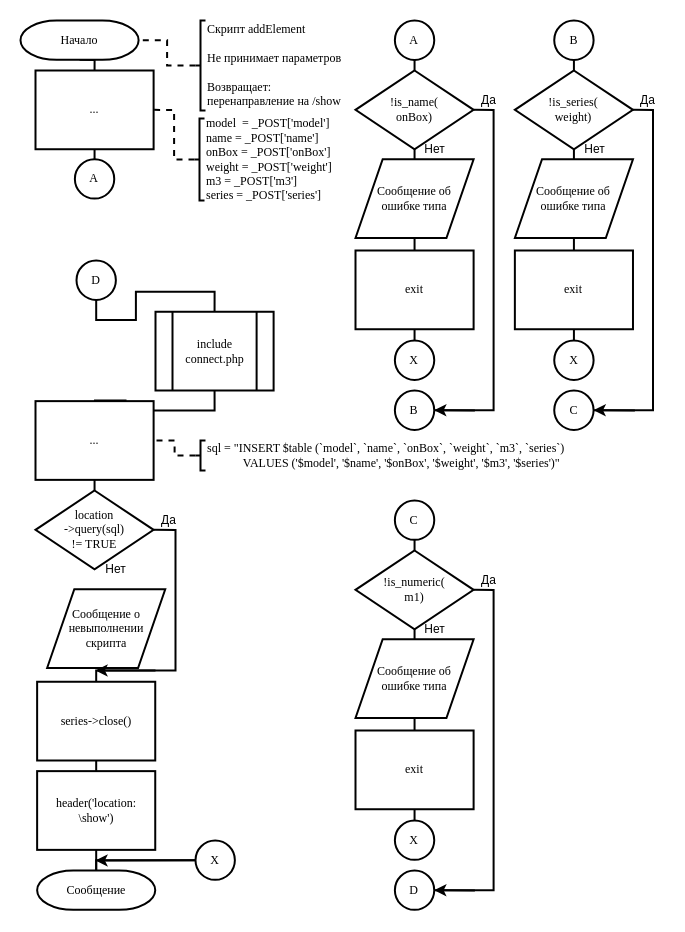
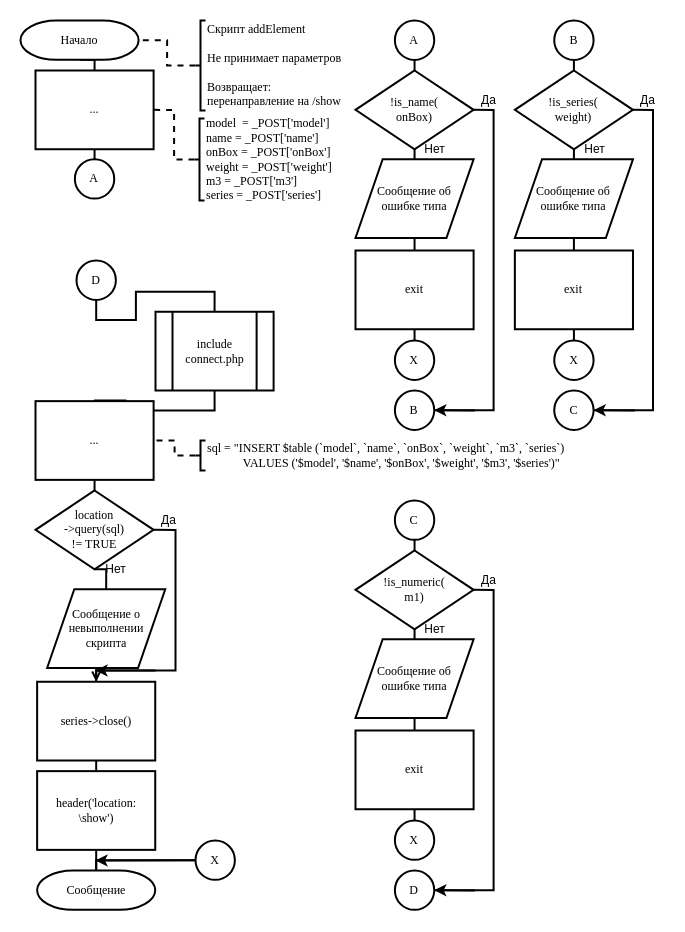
none -> (106, 573)
none -> (97, 668)
(100, 671) -> (100, 671)
